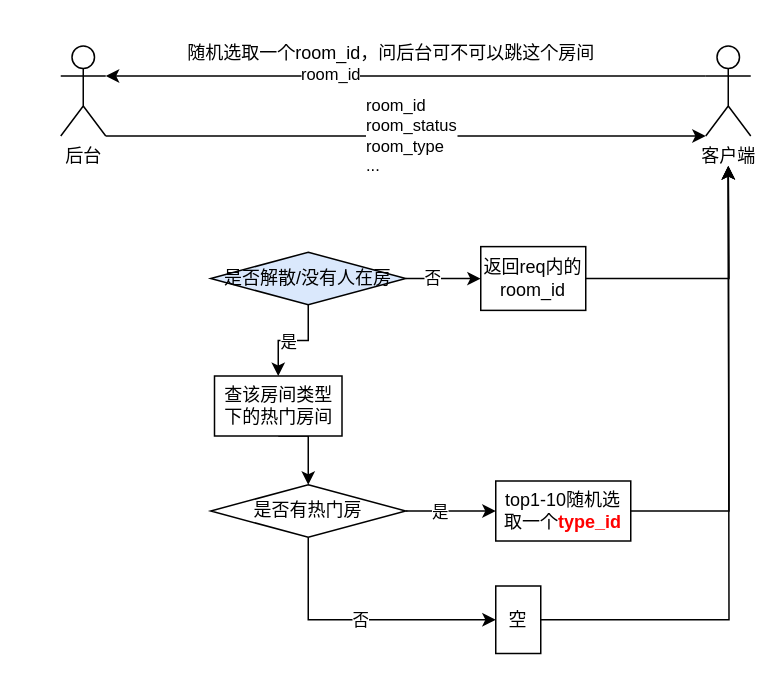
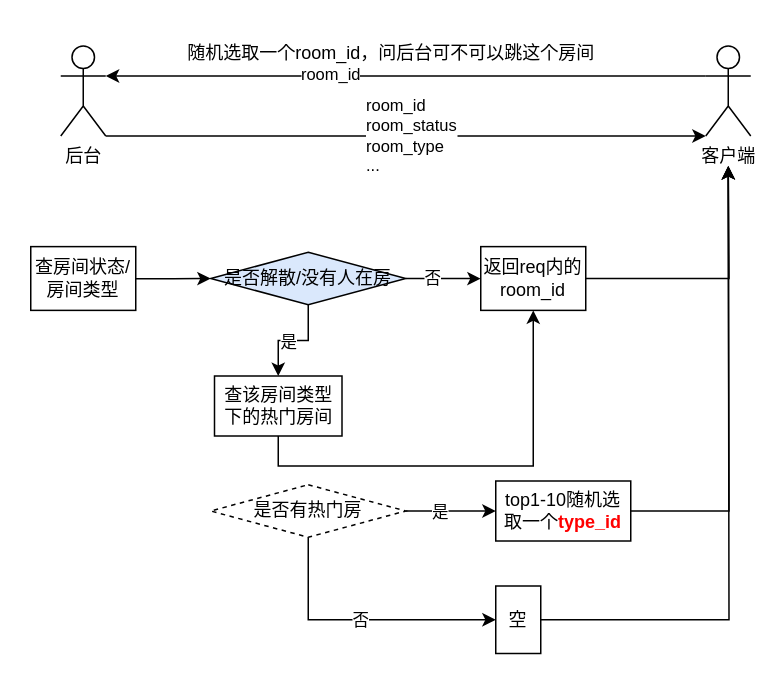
none -> (83, 278)
none -> (168, 278)
(308, 454) -> (463, 466)
(308, 511) -> (308, 511)
